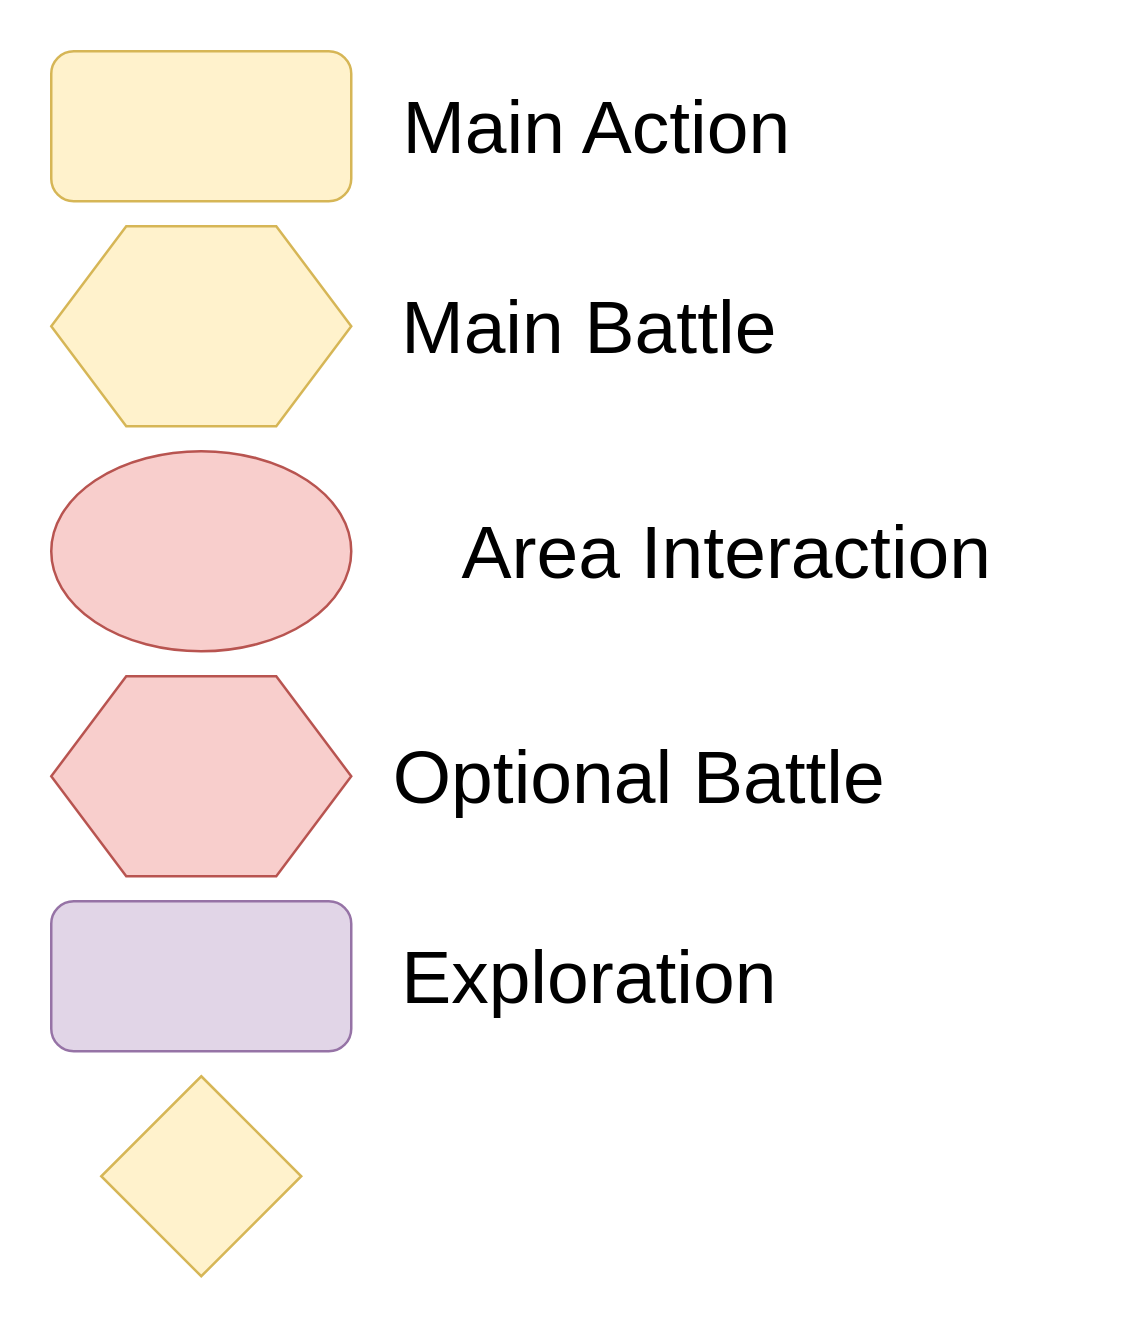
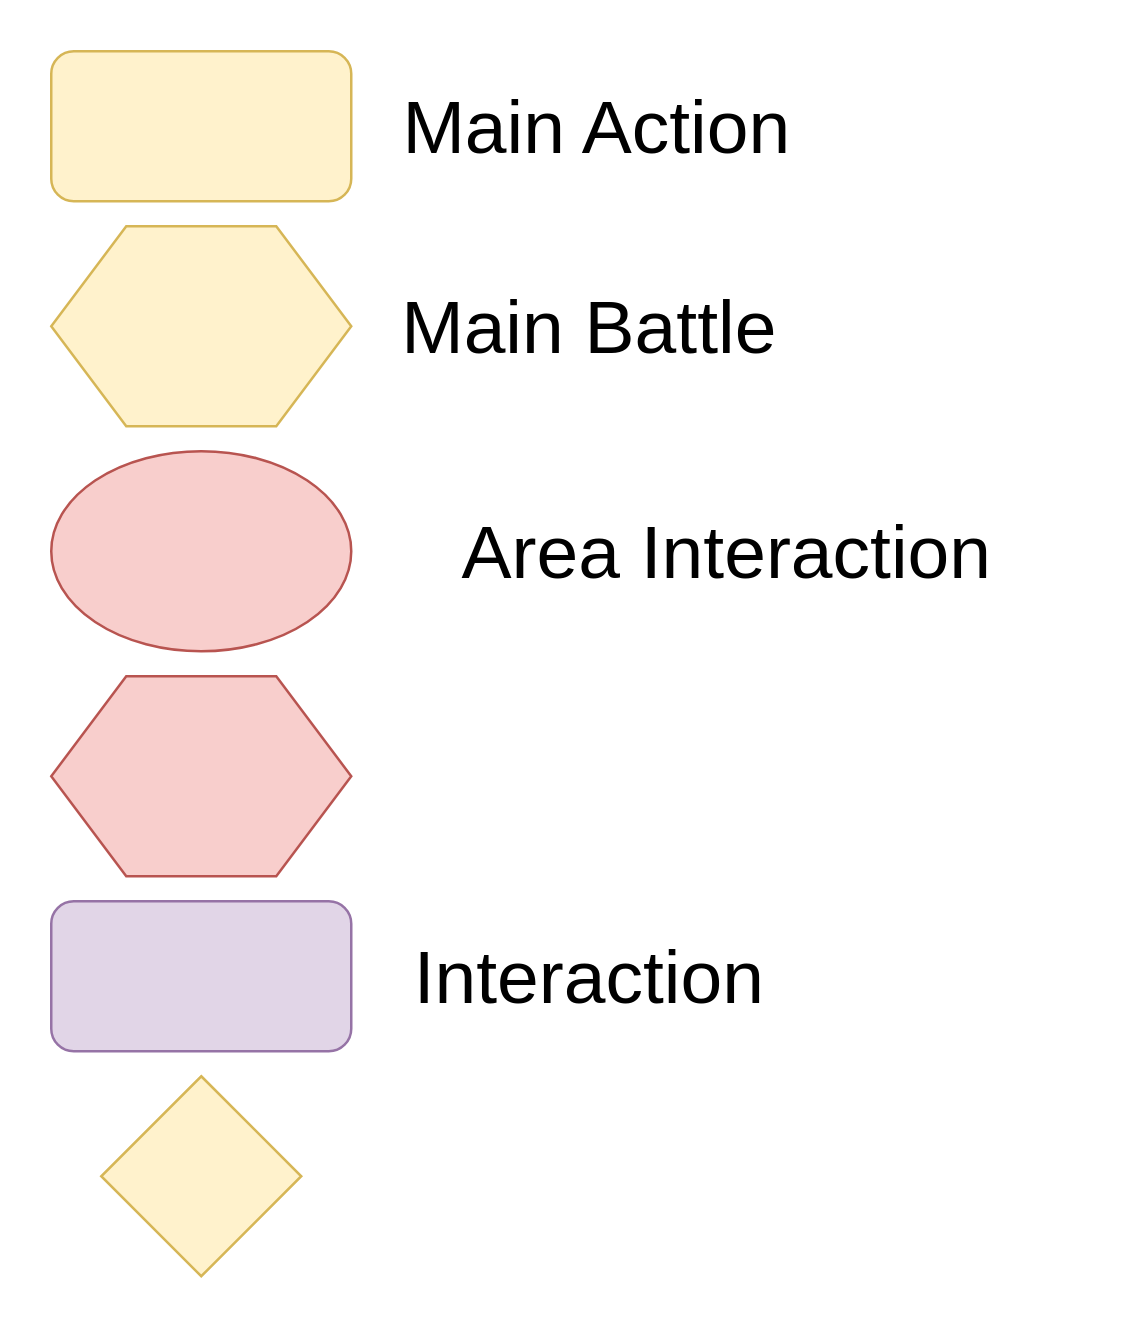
(639, 776) -> none
(590, 976) -> (590, 976)
